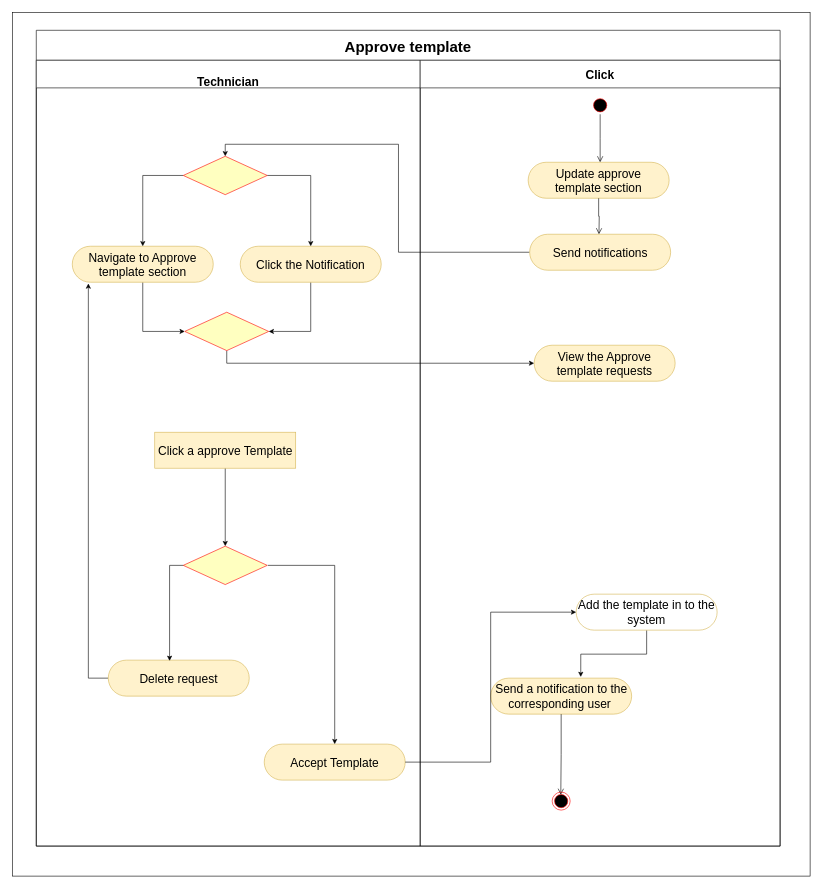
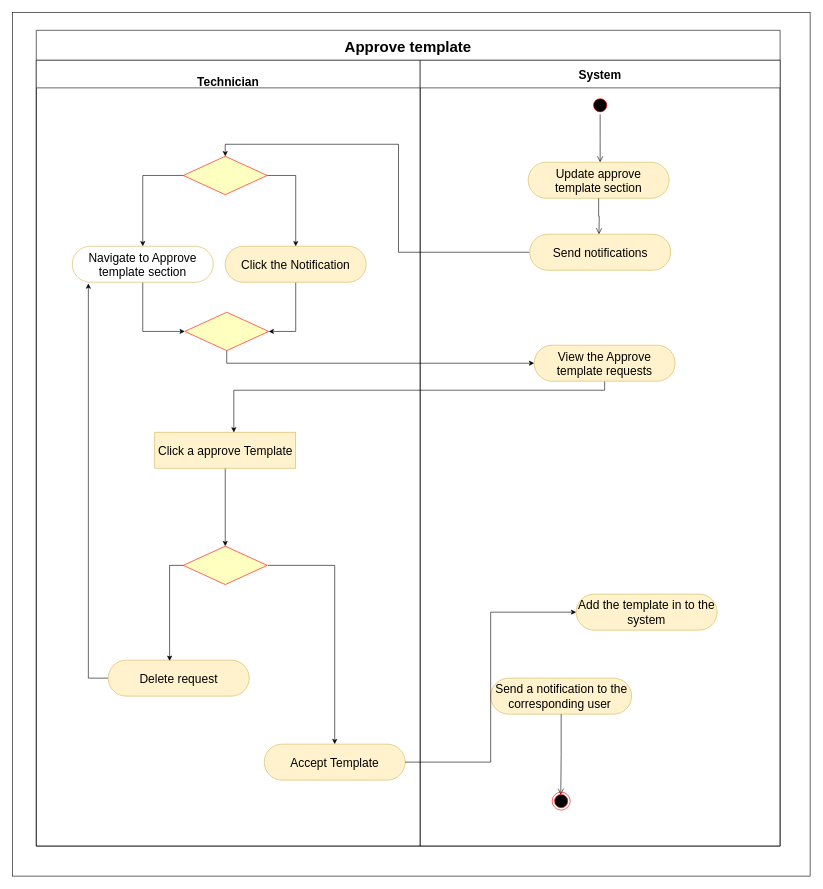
(600, 75) -> (600, 75)
(143, 264) -> (143, 264)
(311, 264) -> (296, 264)
none -> (605, 387)
(647, 612) -> (647, 612)
(647, 643) -> none
